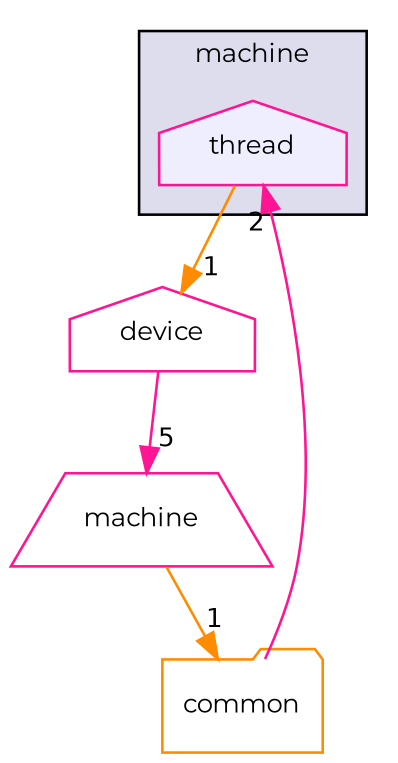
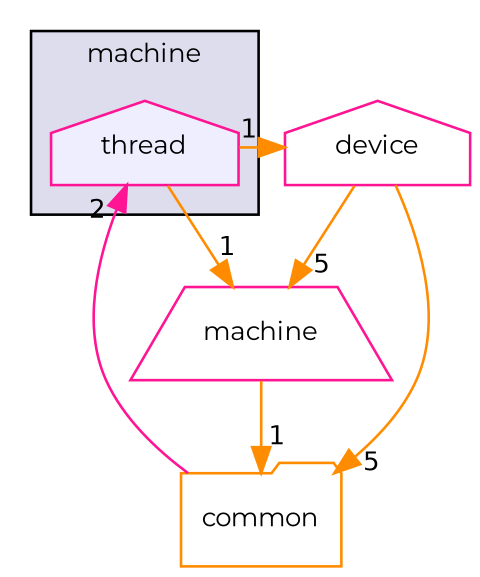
none -> (197, 231)
none -> (428, 330)
(154, 409) -> (329, 225)
